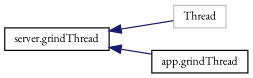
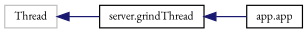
(147, 25) -> (84, 17)
(200, 62) -> (275, 17)
